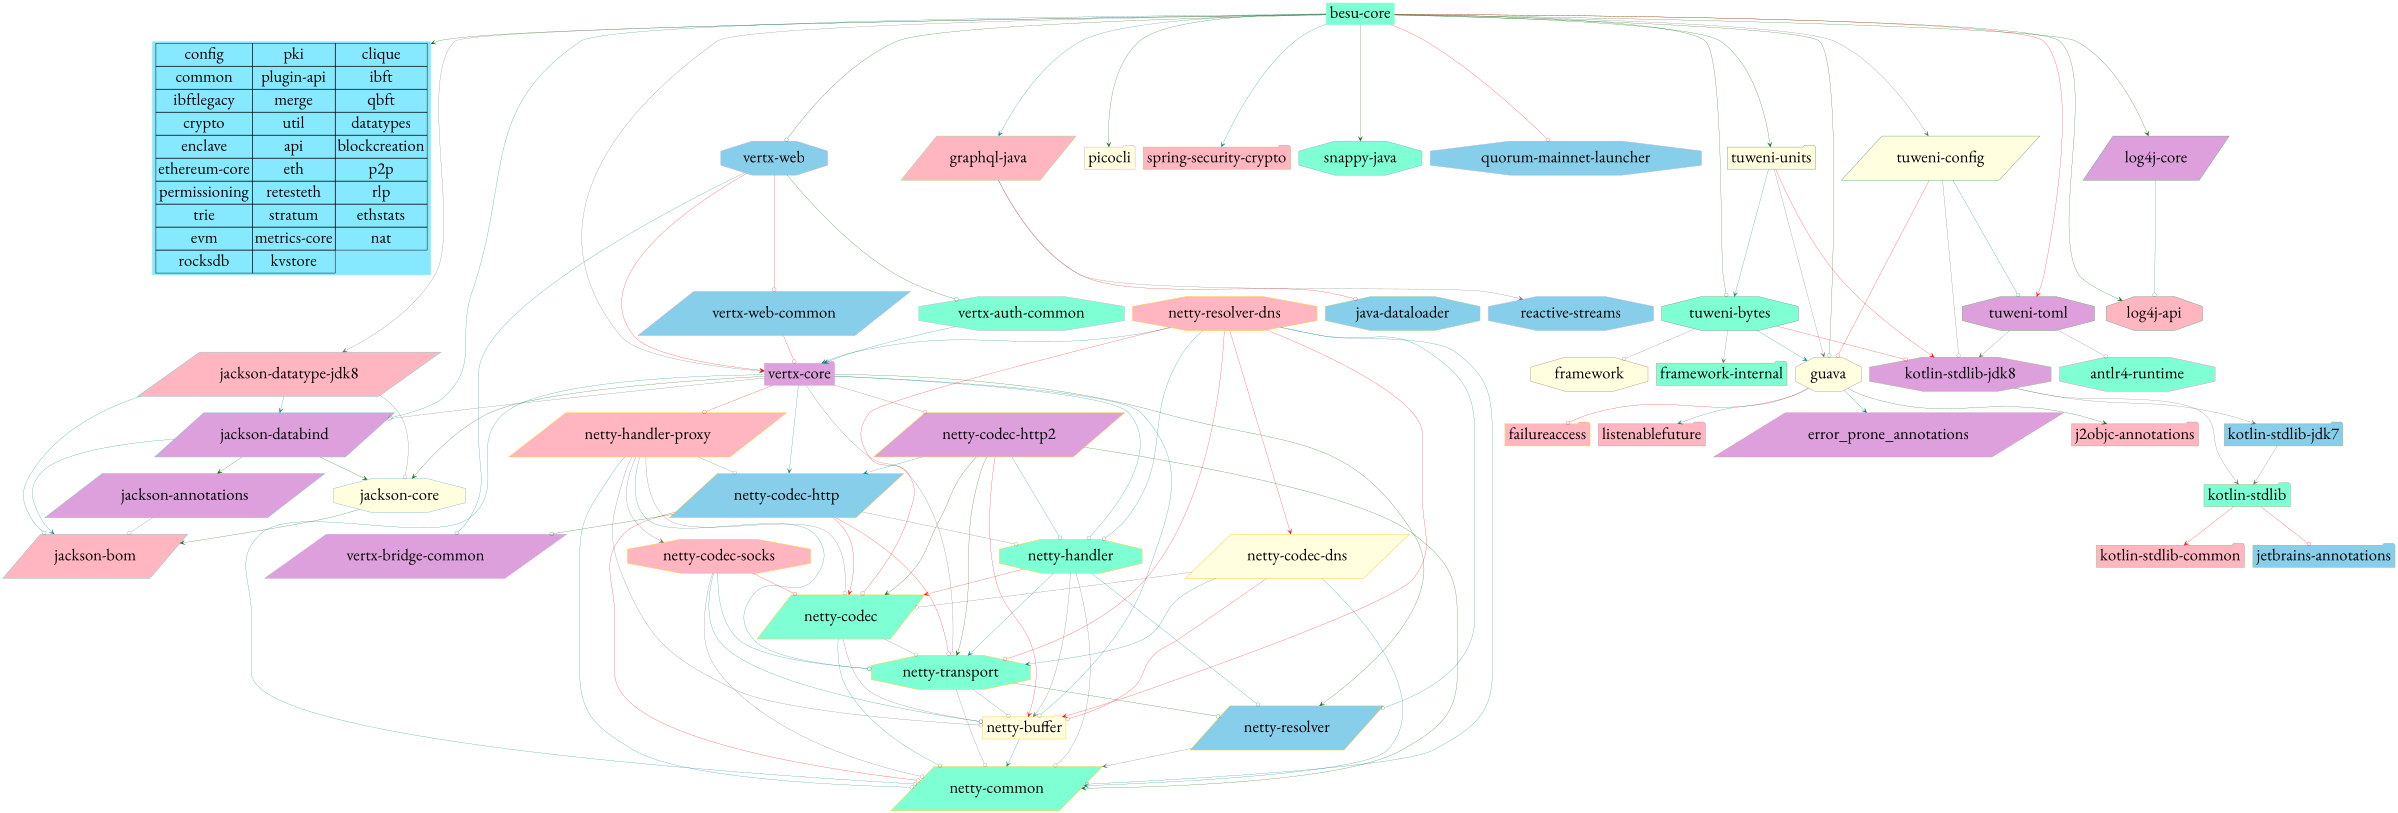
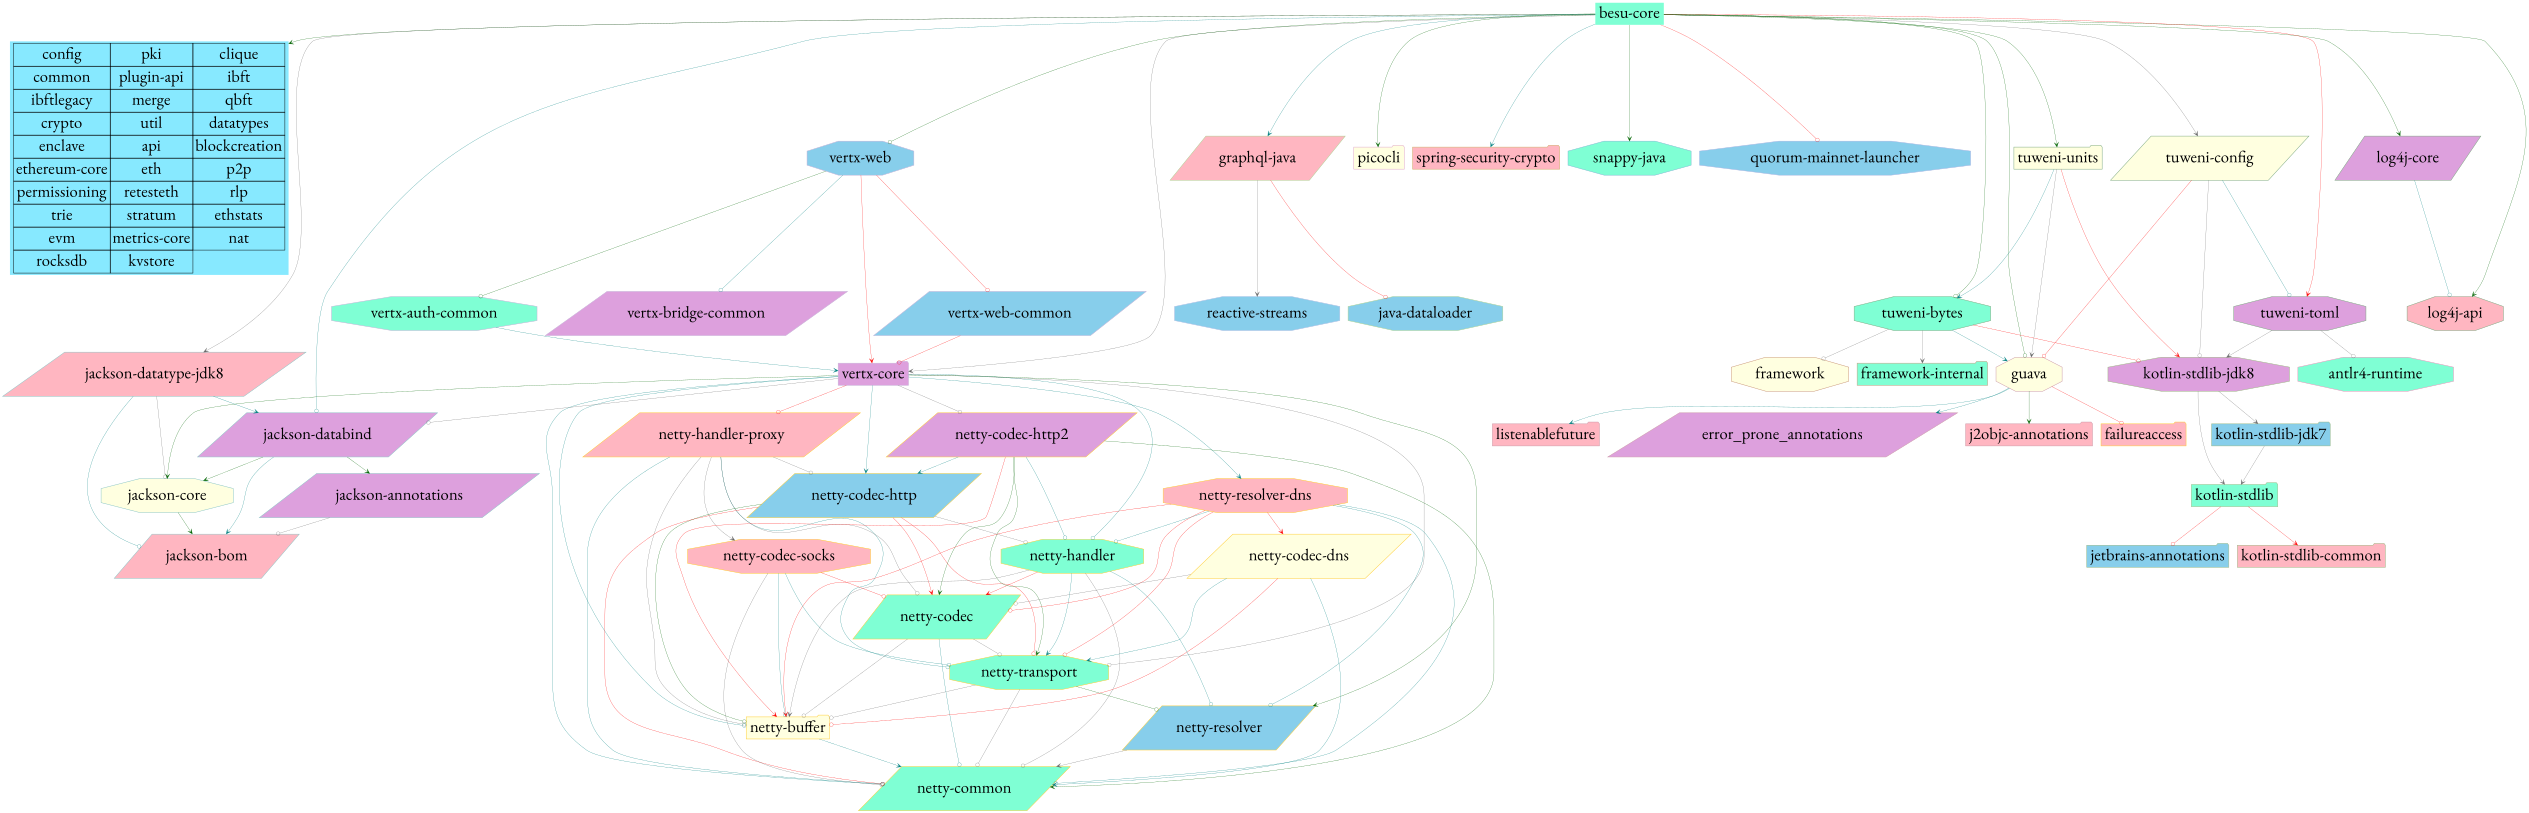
(998, 341) -> (1085, 396)
(616, 524) -> (656, 597)
